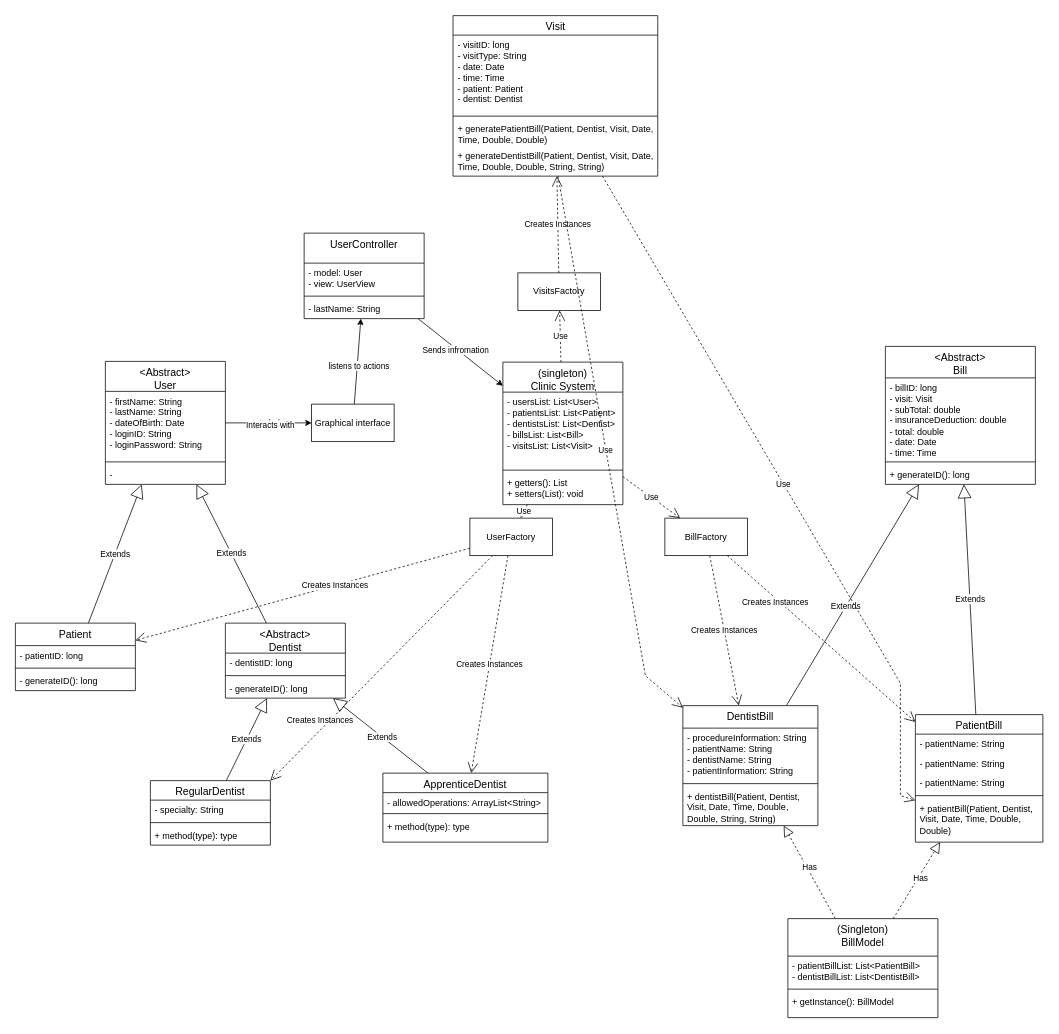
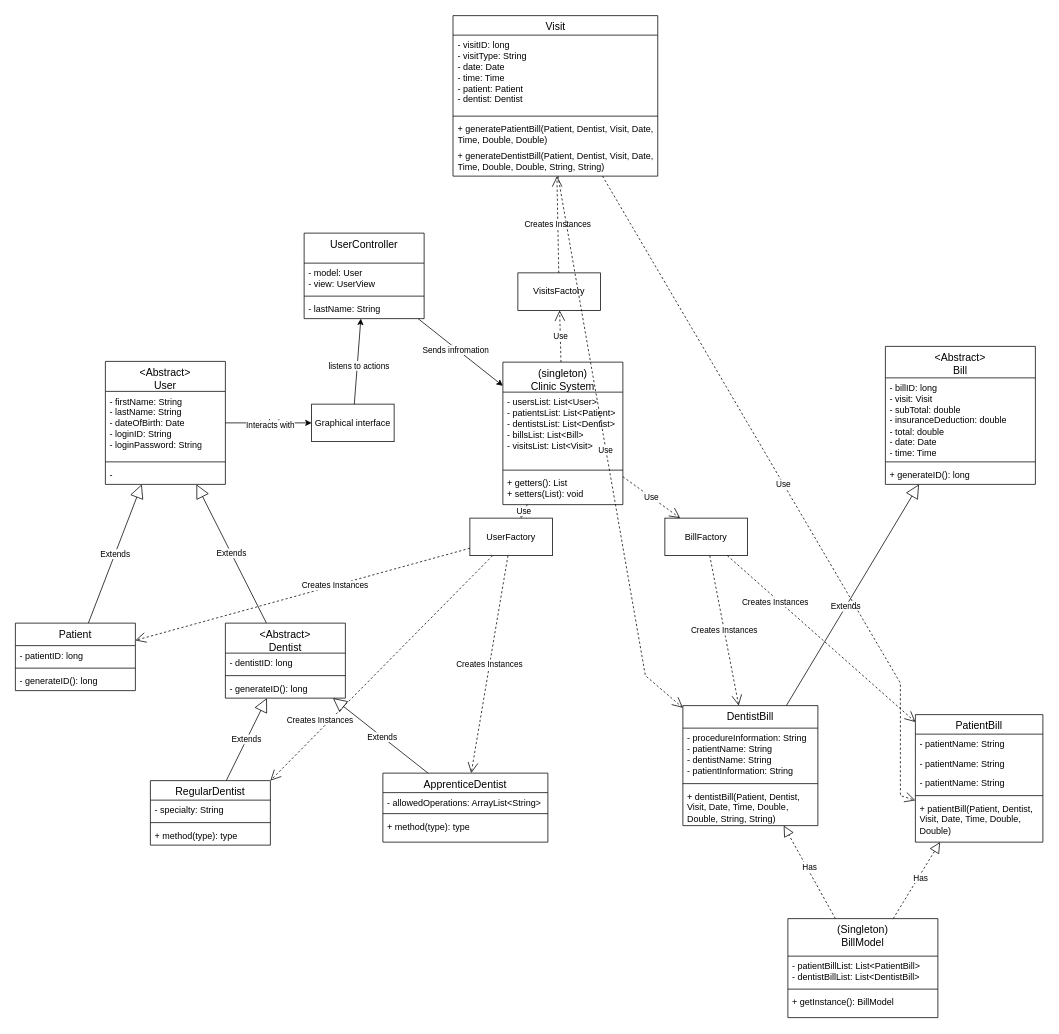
(970, 606) -> none
